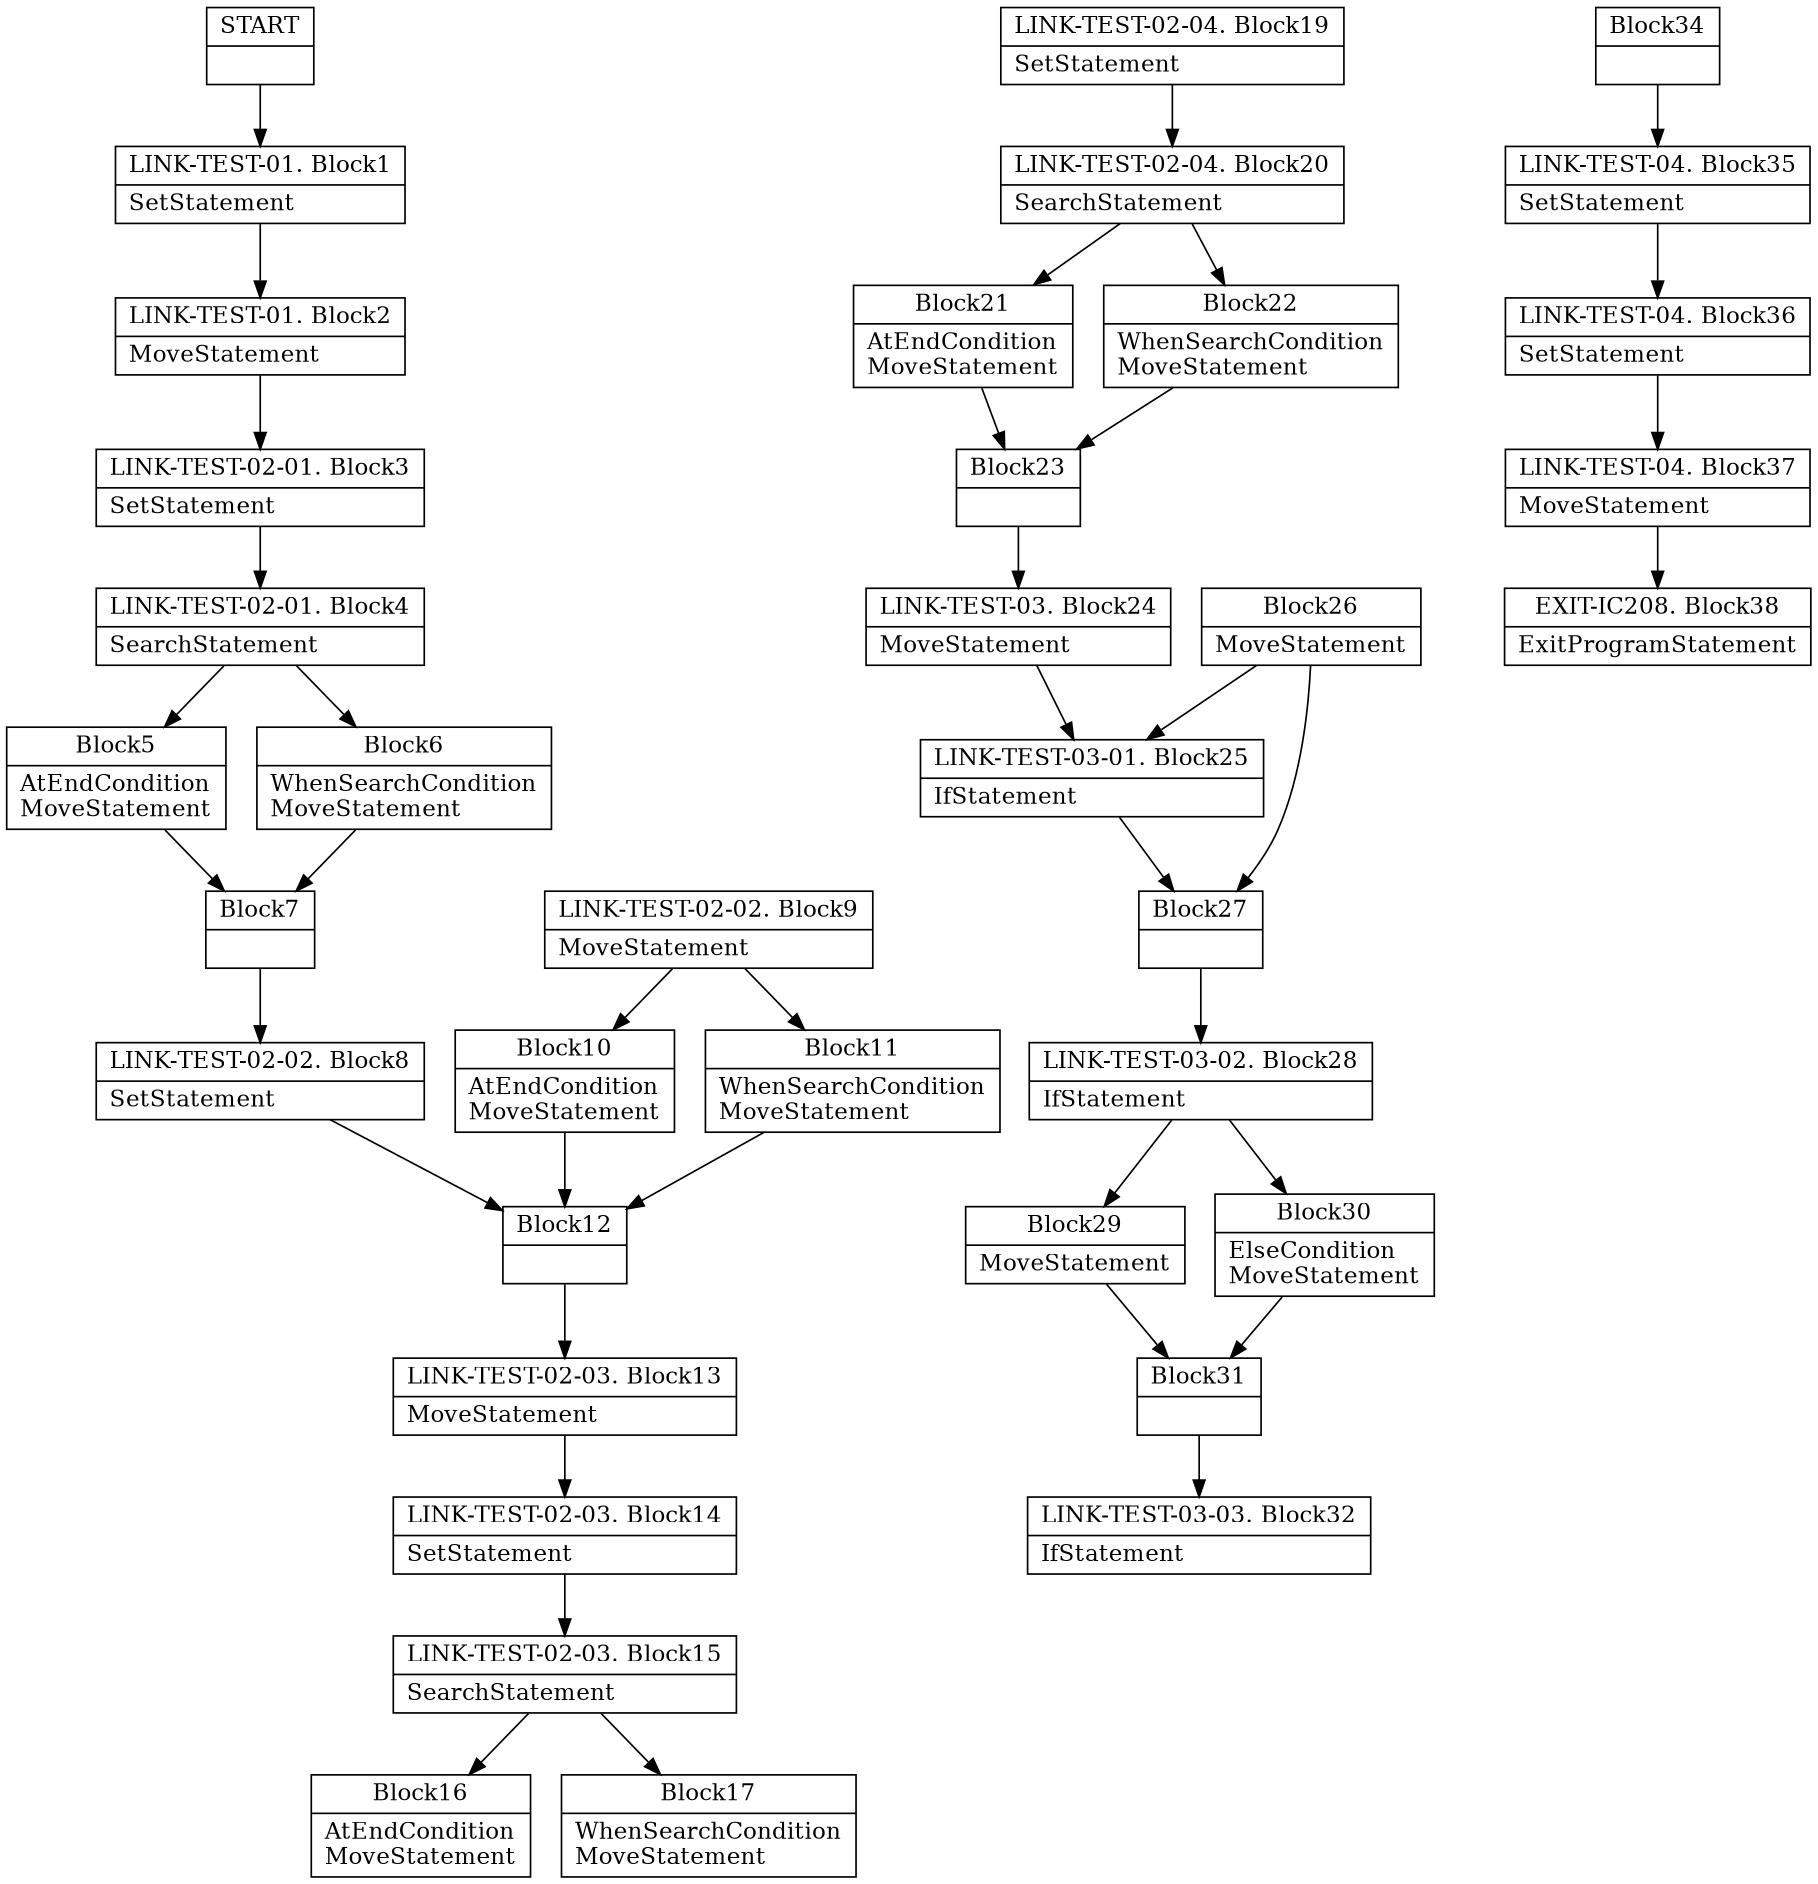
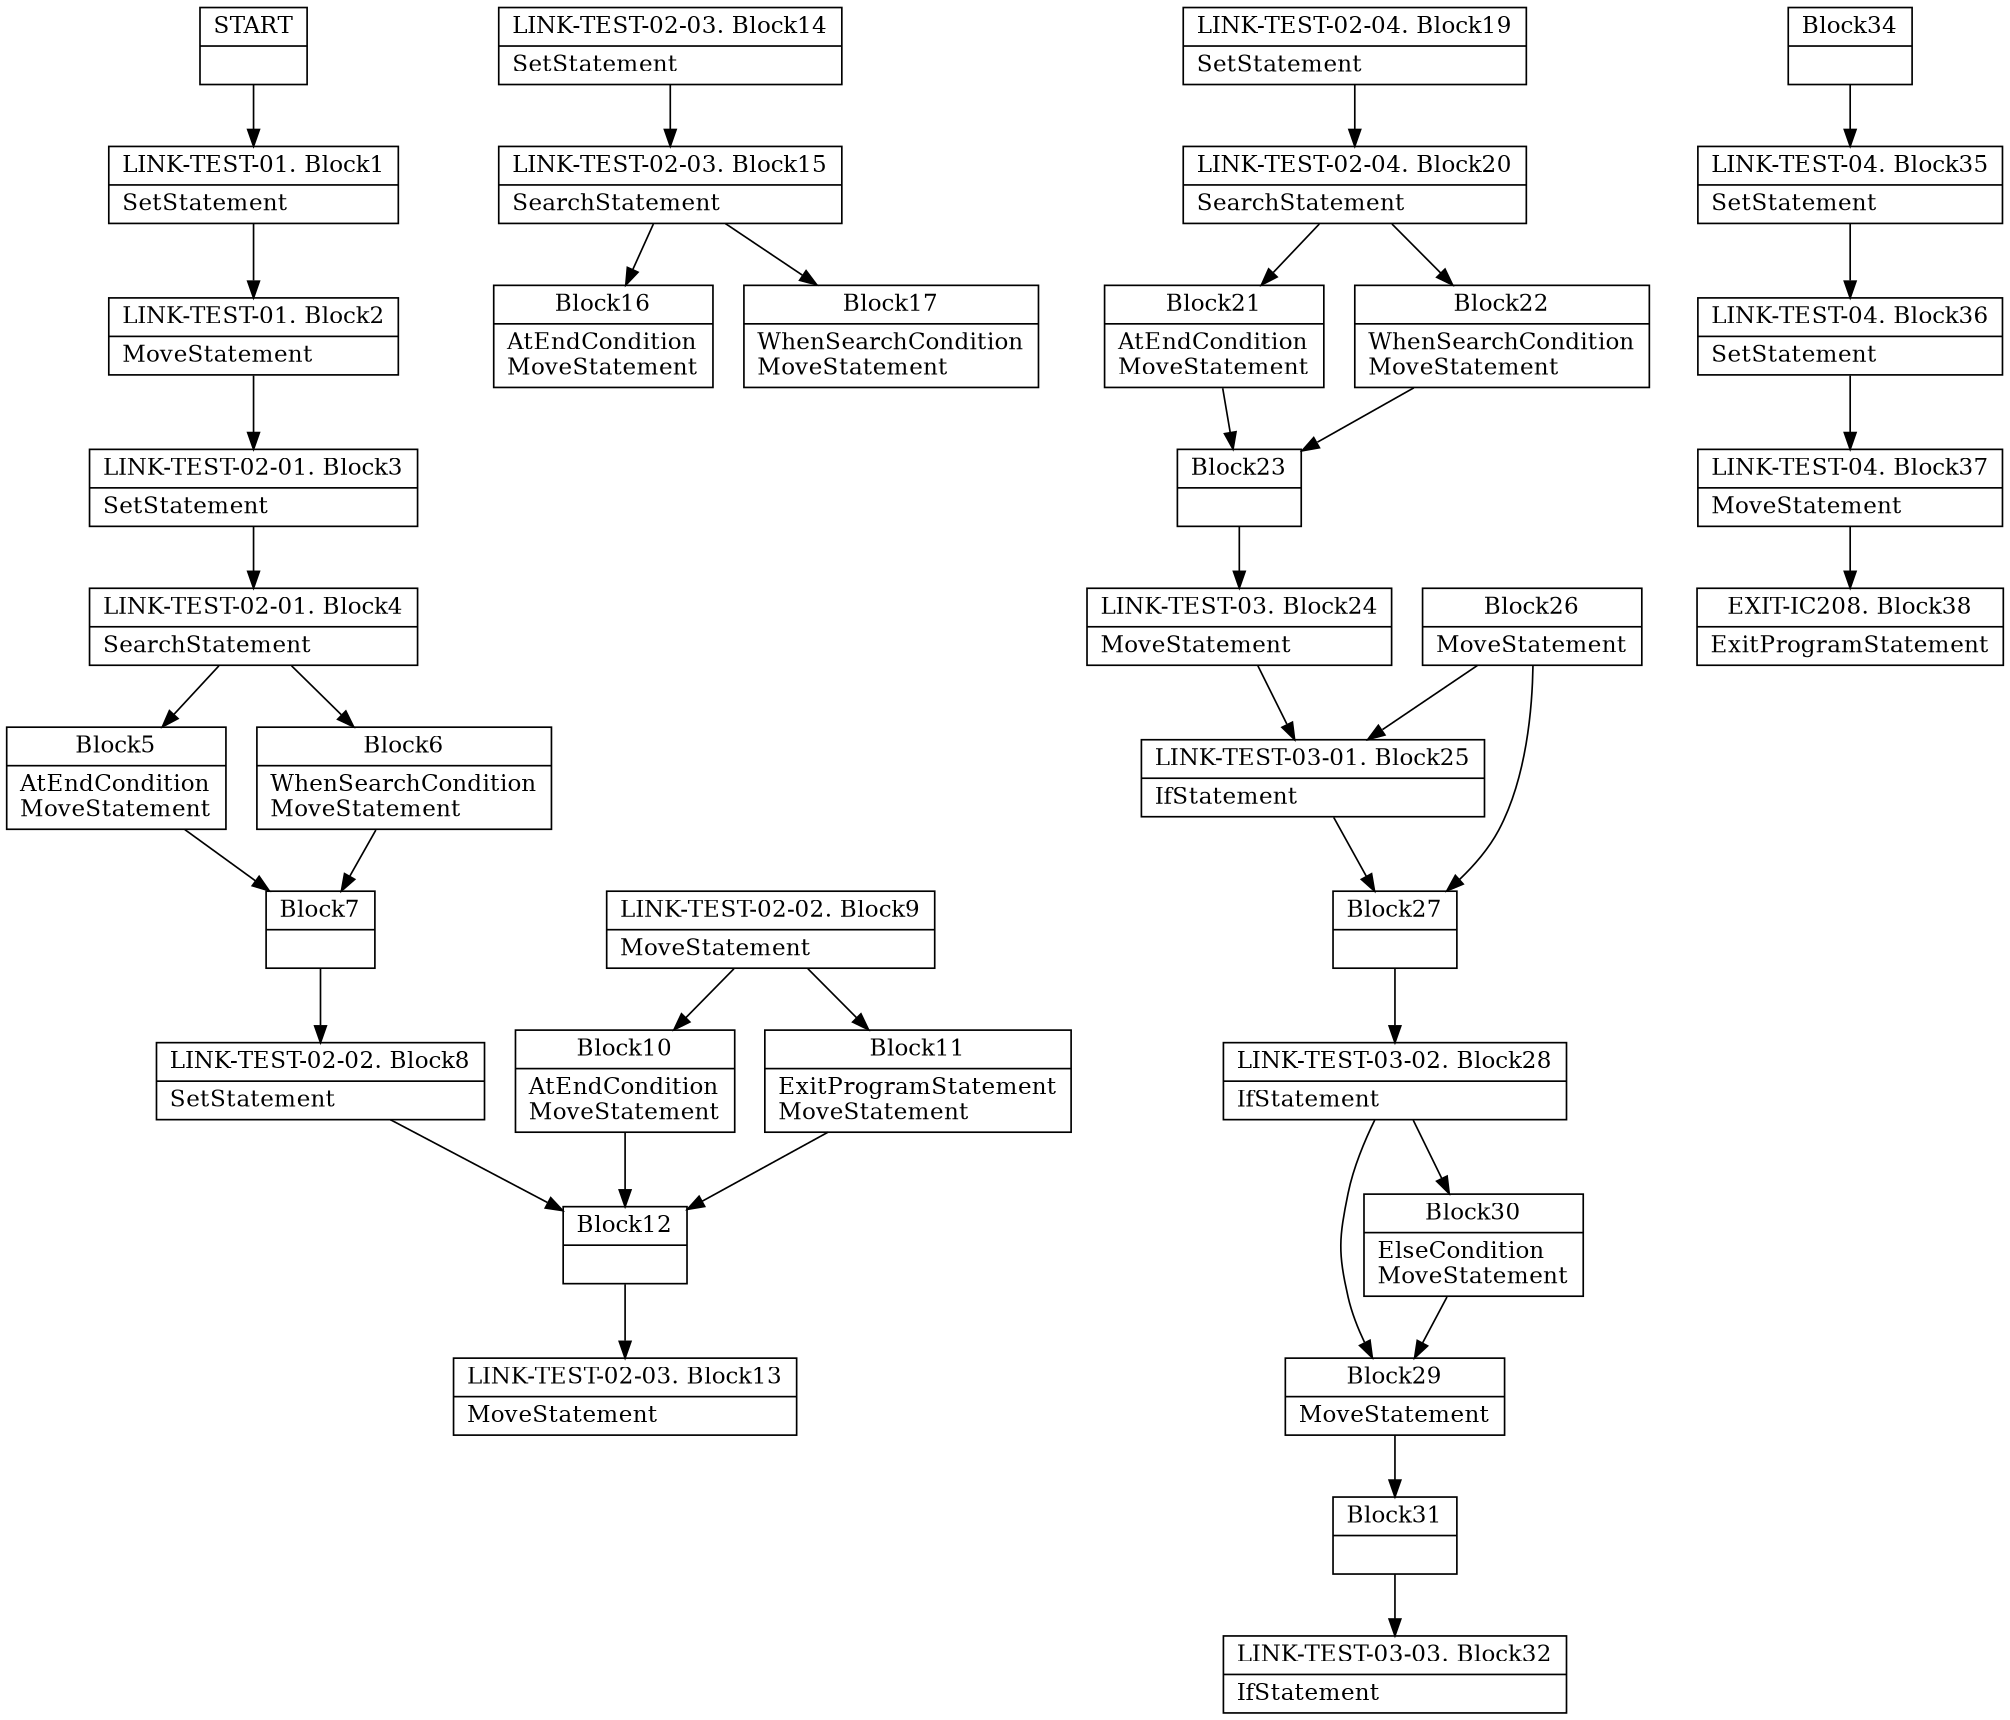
(853, 1087) -> (918, 1087)
(1262, 1321) -> (1435, 1320)
(565, 1458) -> none
